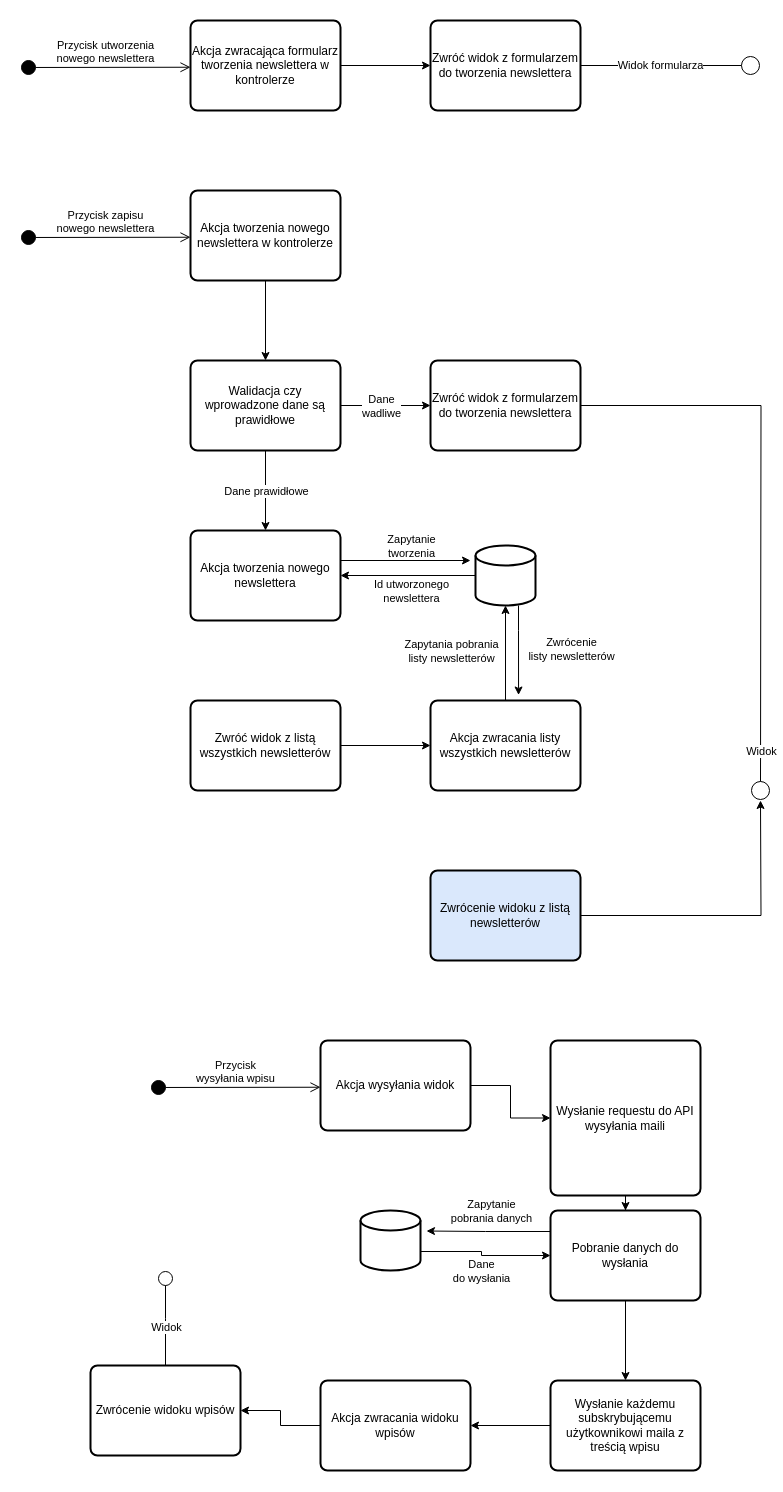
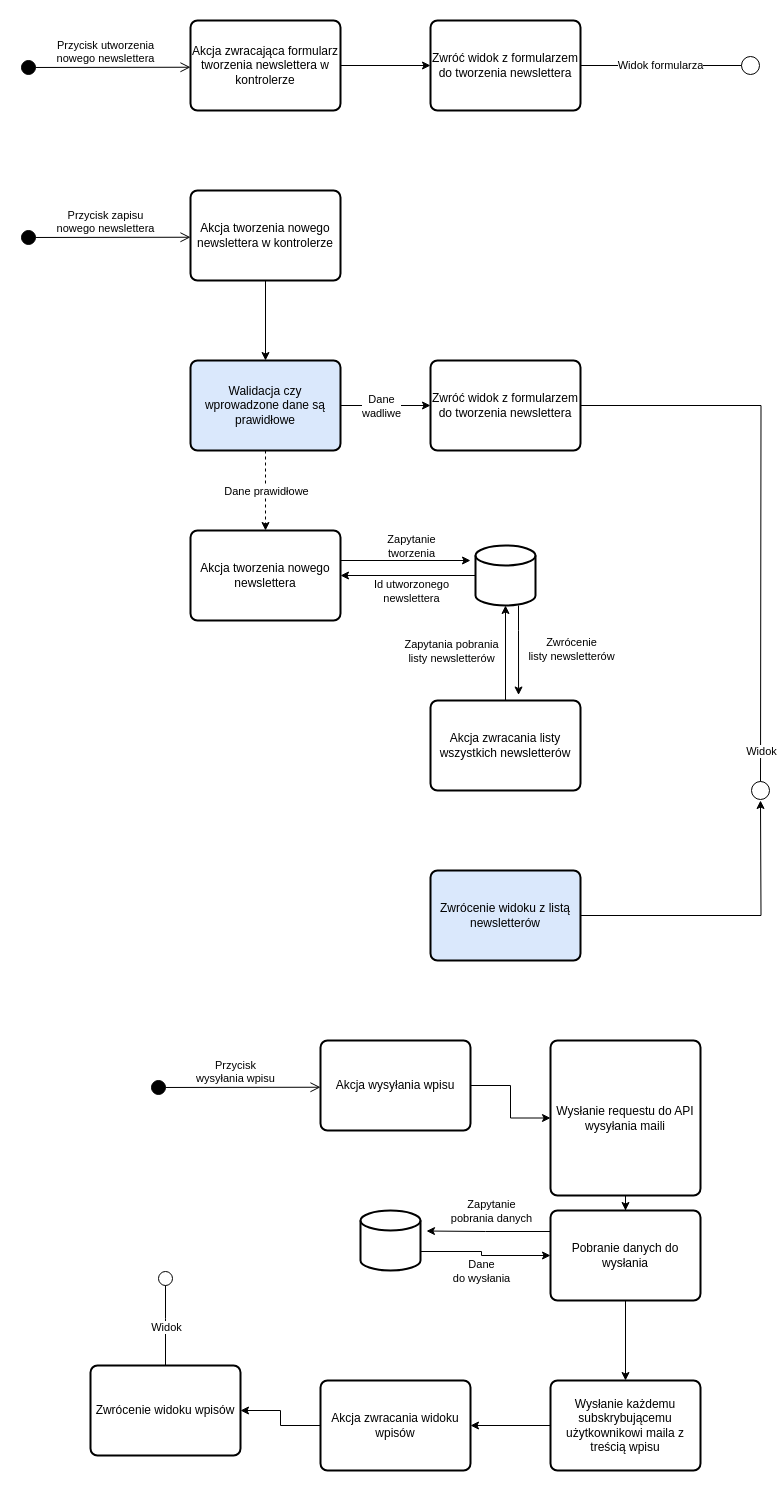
(266, 406) -> (266, 406)
(266, 469) -> (266, 469)
(266, 746) -> none
(382, 746) -> none
(396, 1086) -> (396, 1086)
